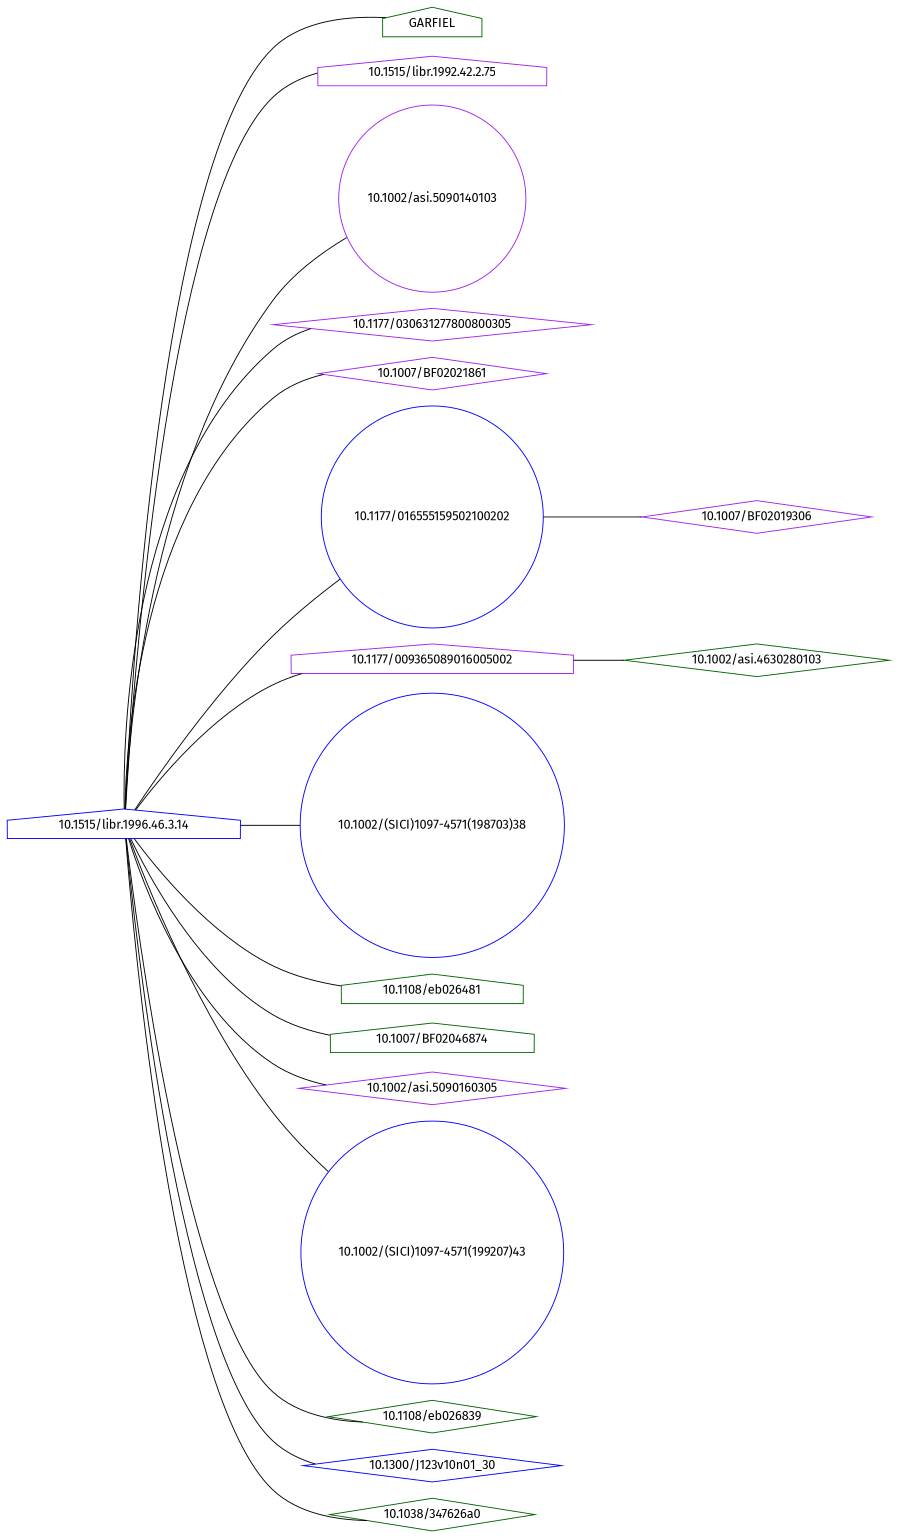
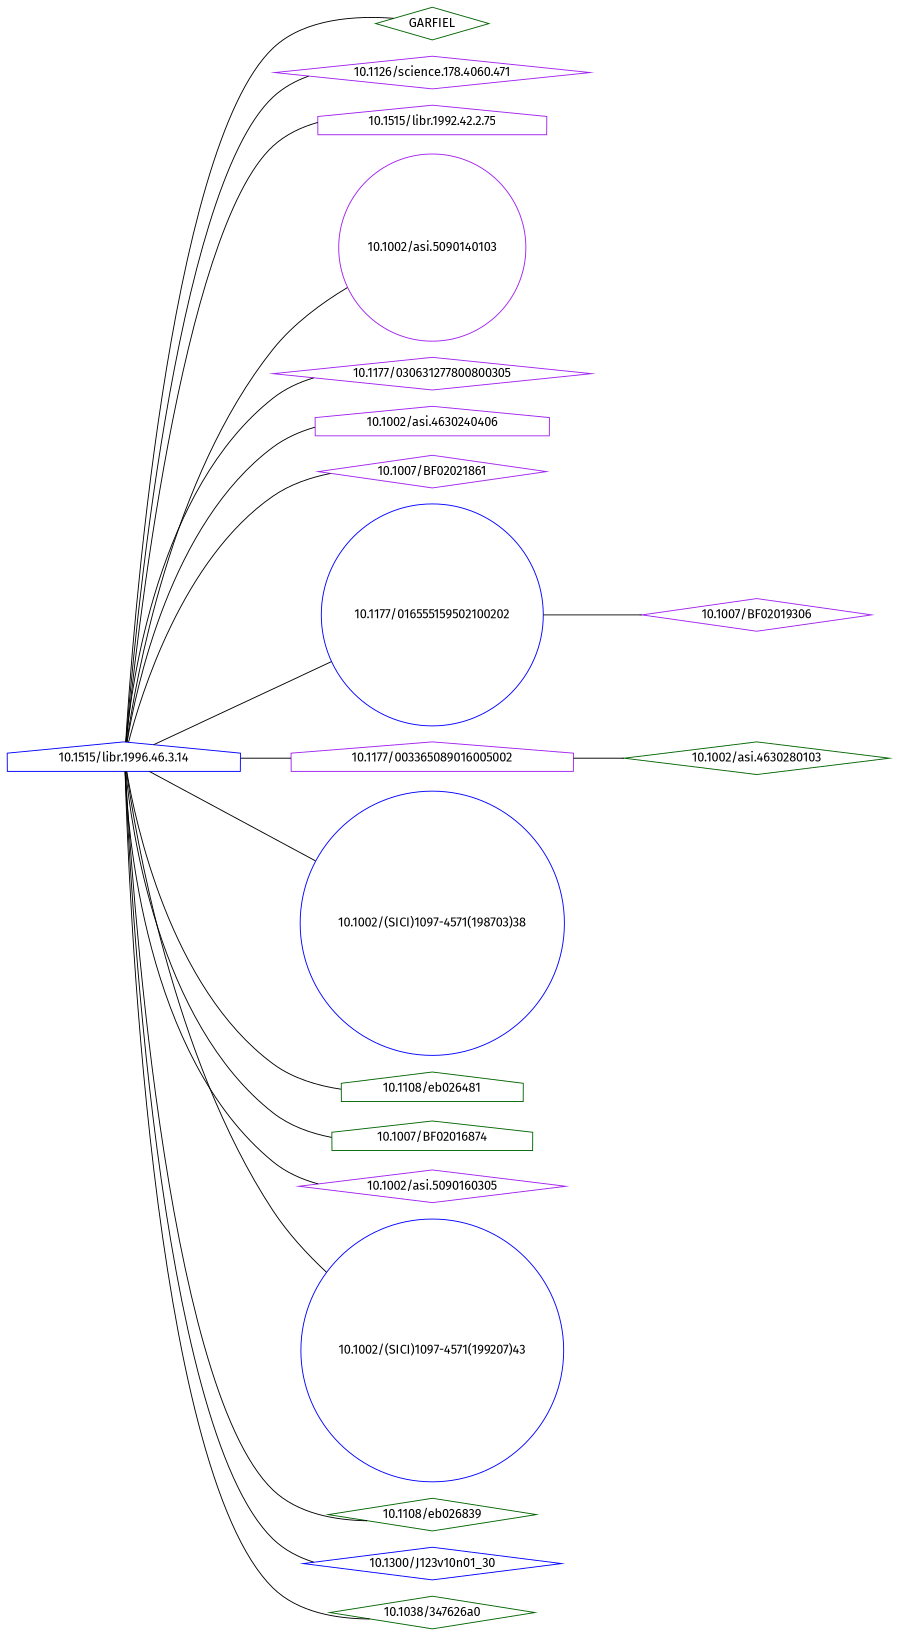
(432, 24) -> (432, 24)
none -> (432, 73)
none -> (432, 423)
(432, 660) -> (432, 758)
(432, 1039) -> (432, 1137)
